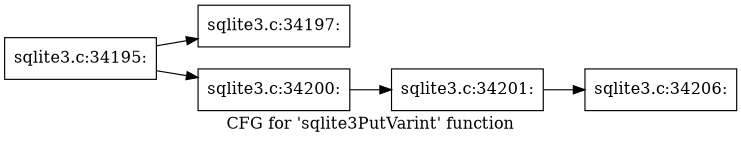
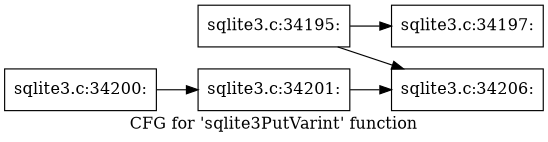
(172, 73) -> (365, 56)
